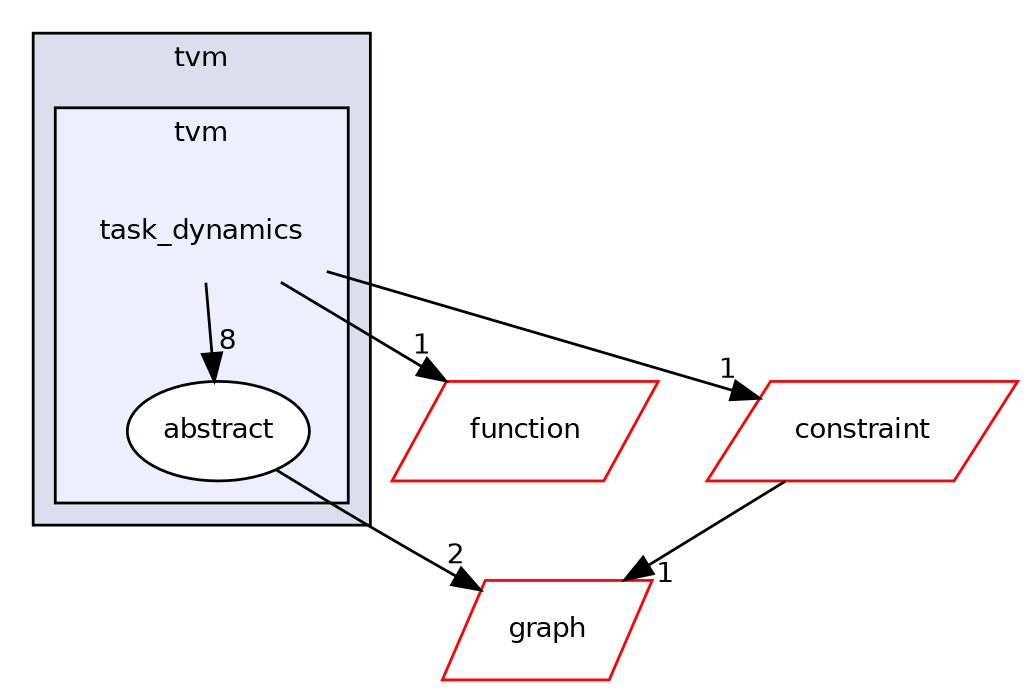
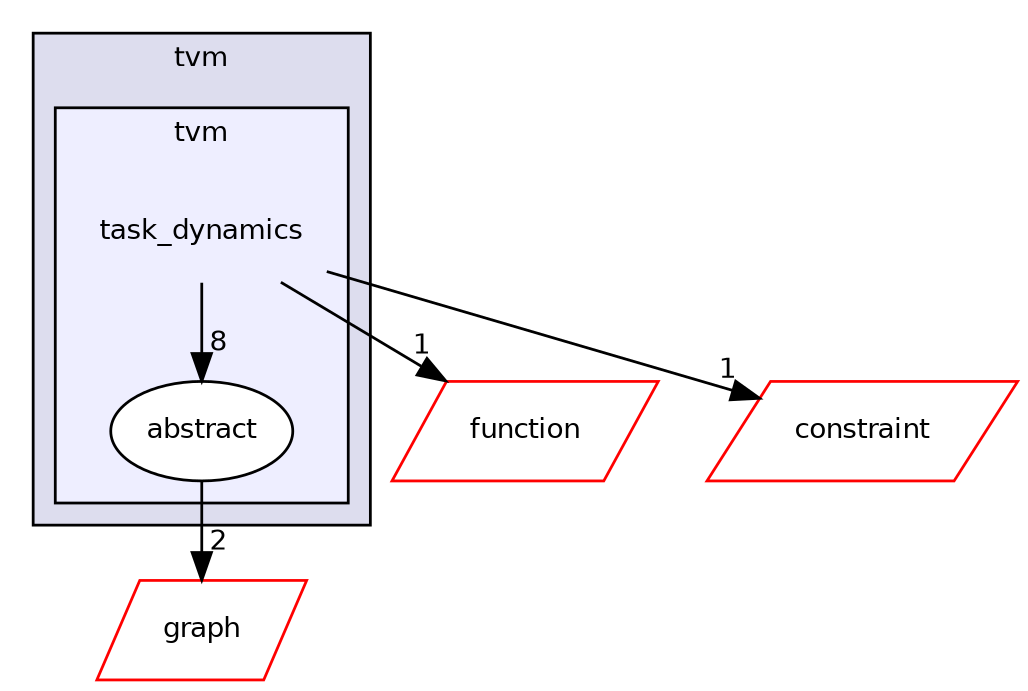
(717, 523) -> none
